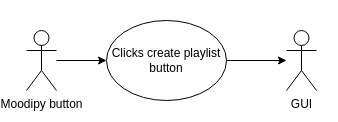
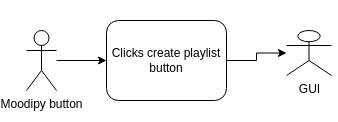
(167, 61) -> (167, 61)
(302, 61) -> (309, 53)
